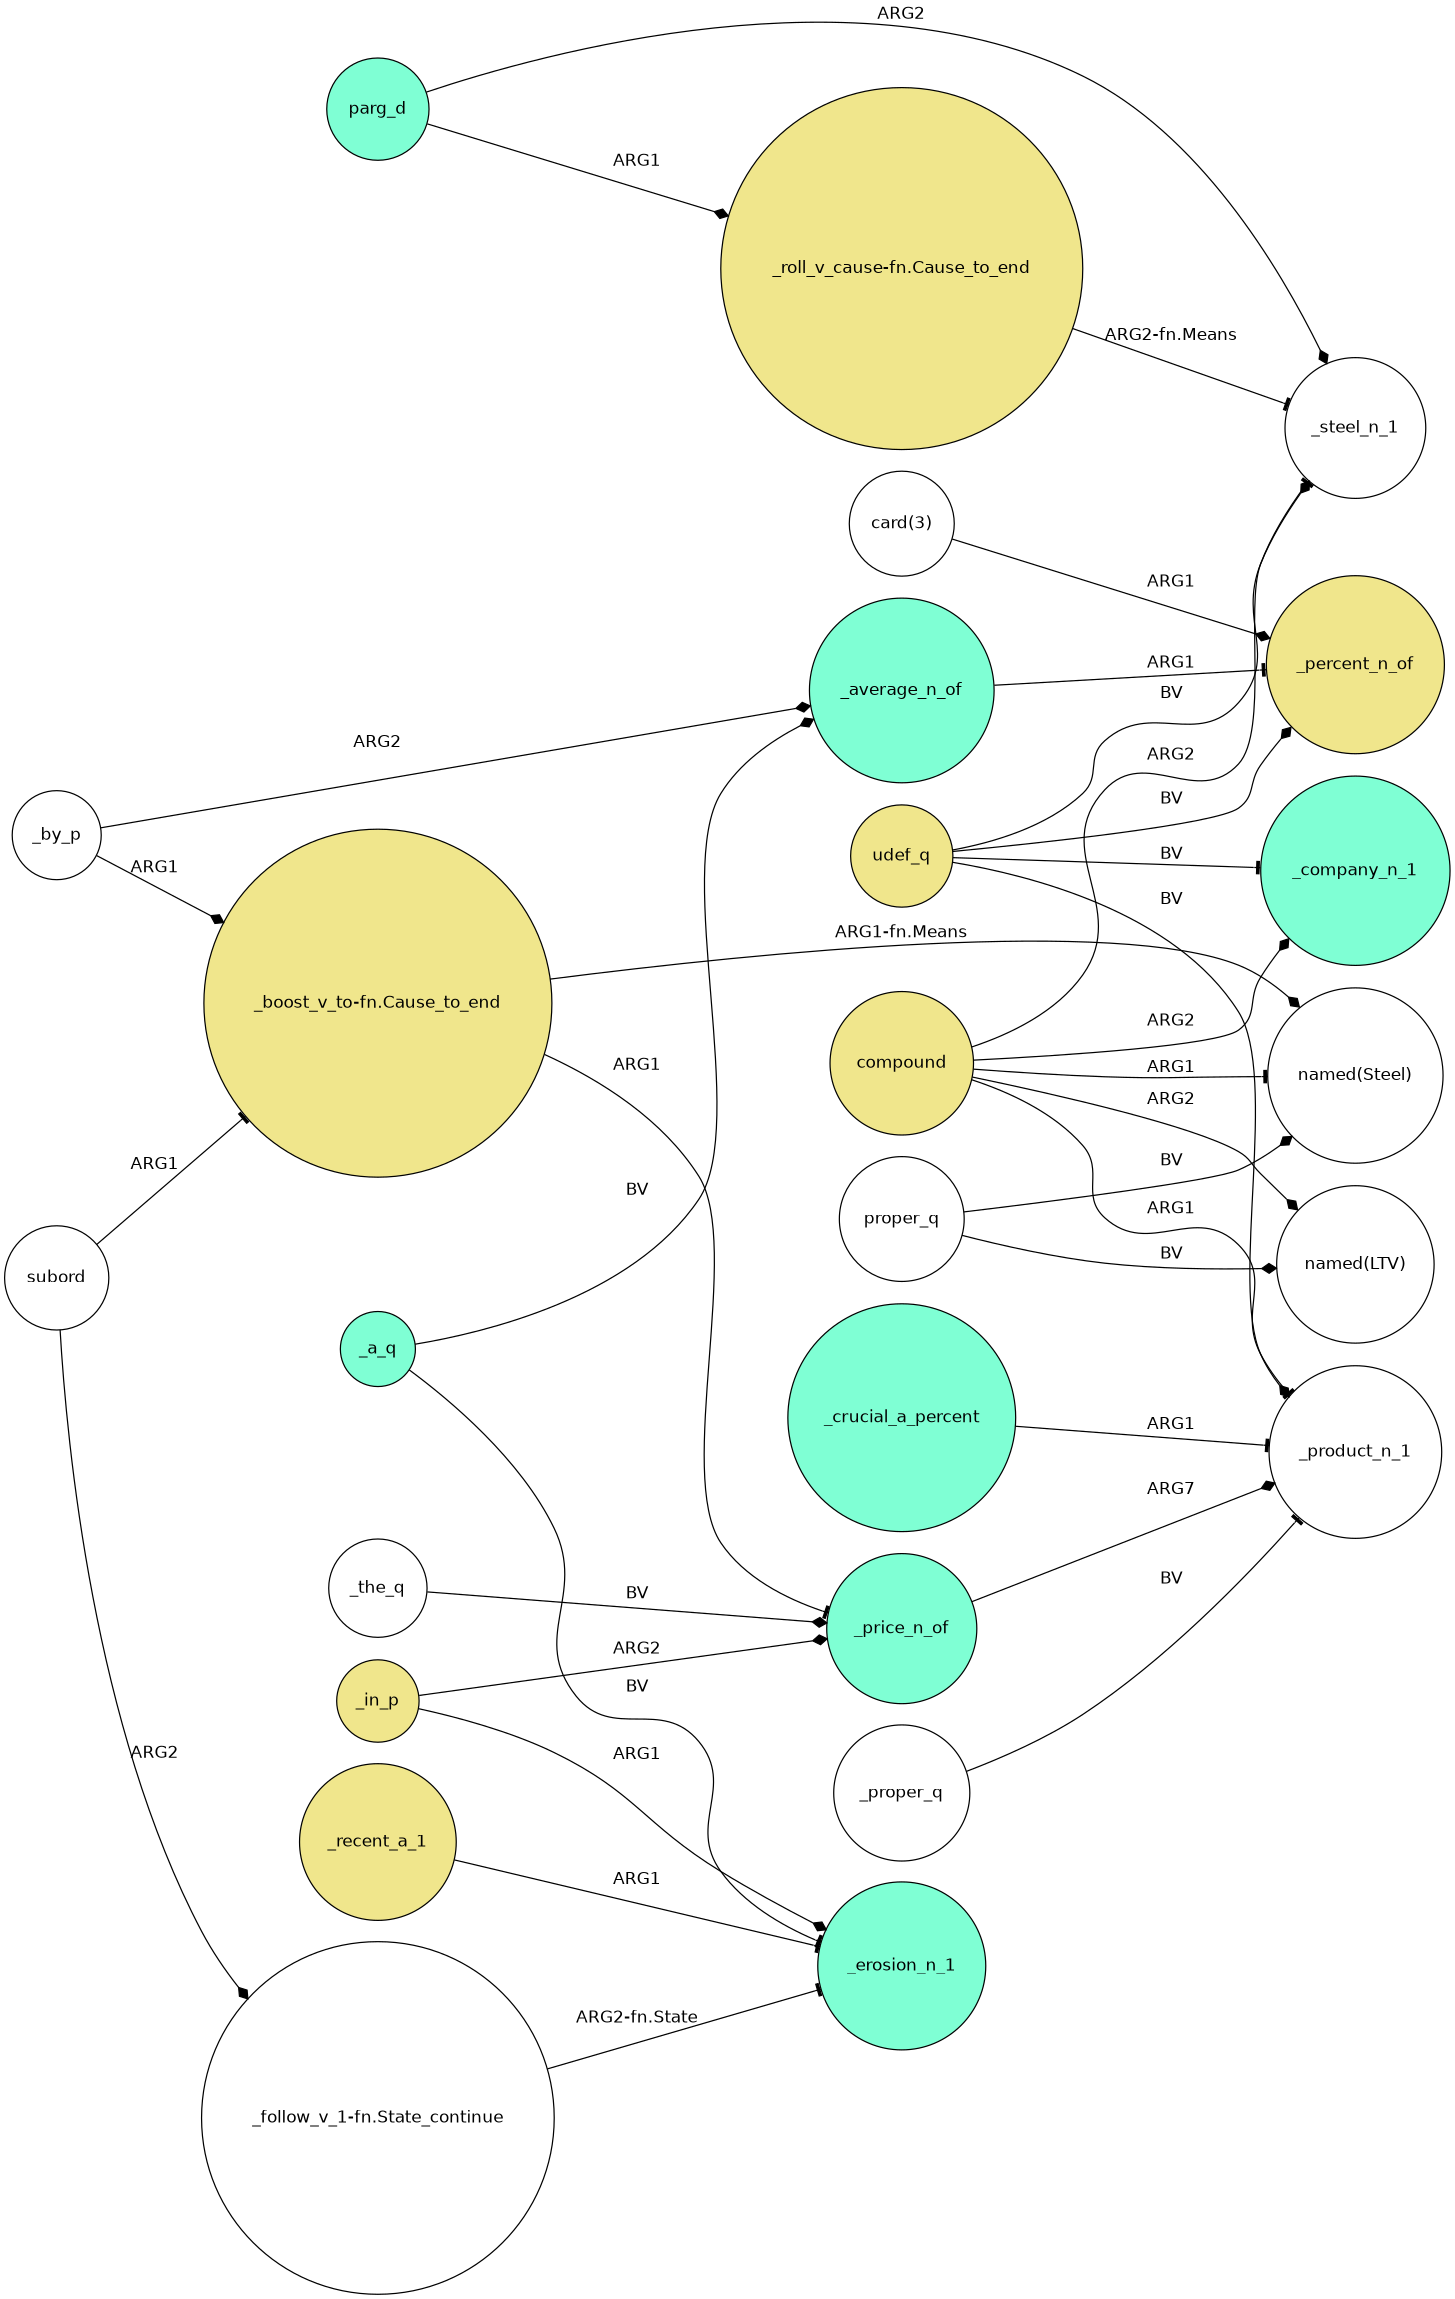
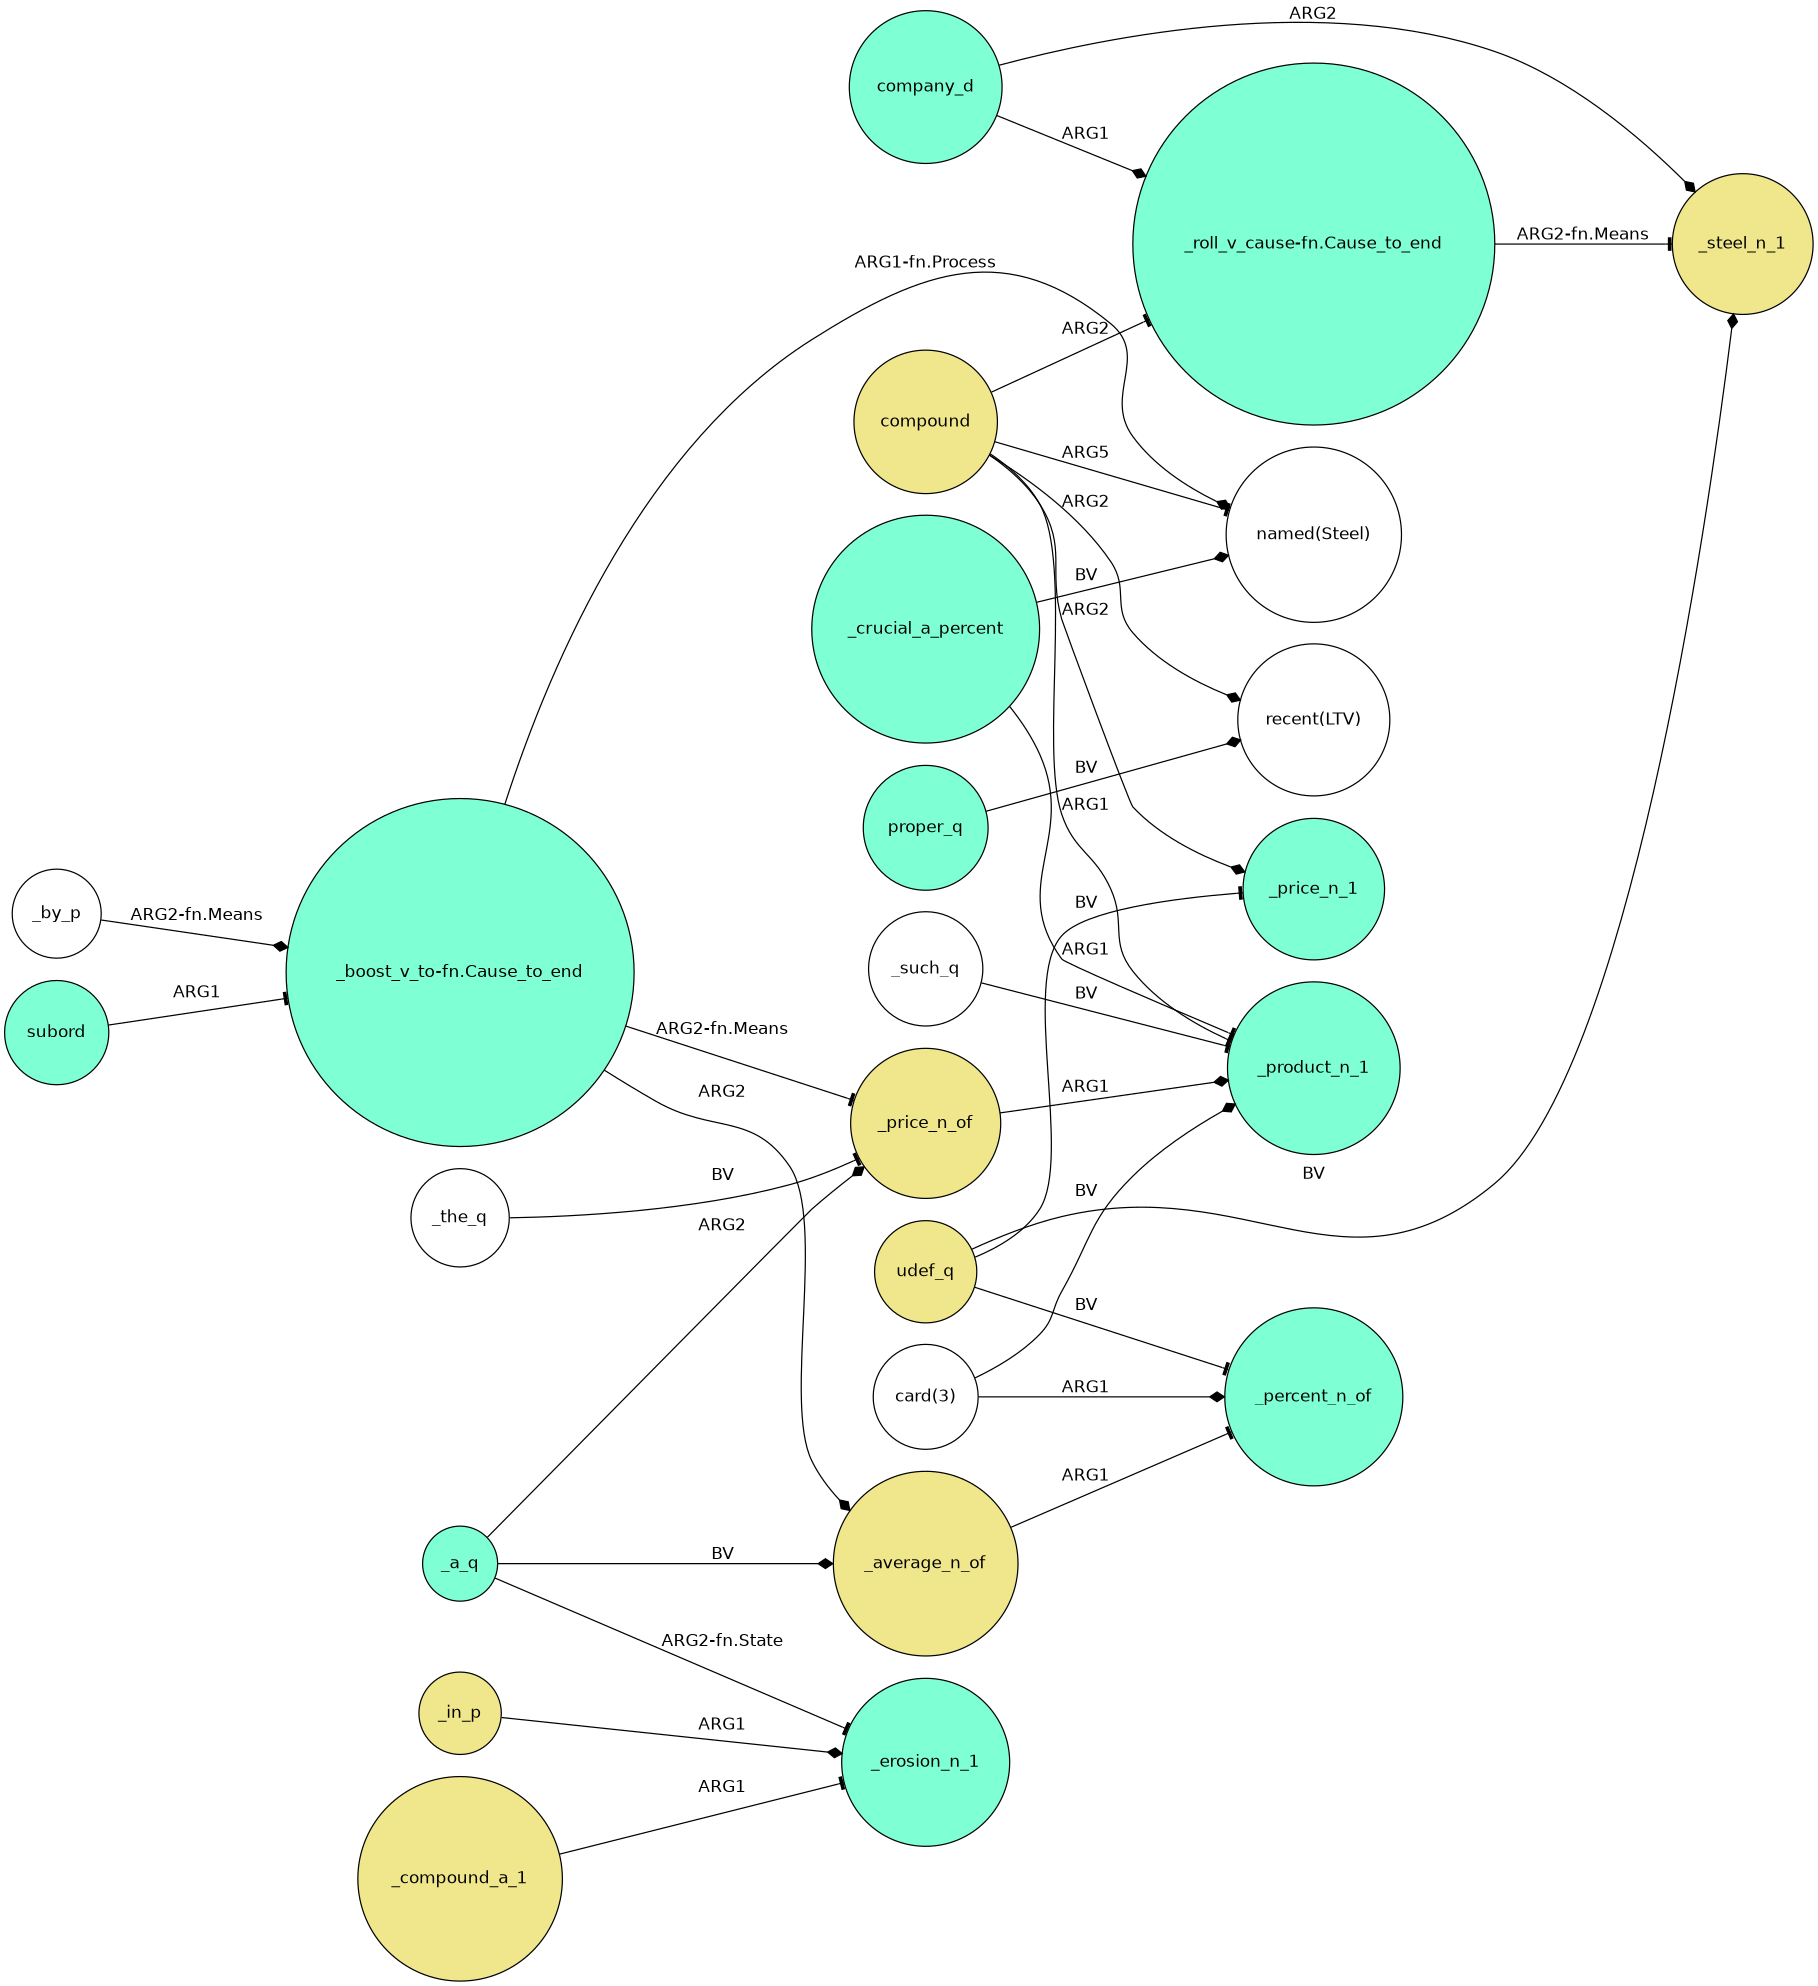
(378, 109) -> (926, 87)
(902, 269) -> (1314, 244)
(1355, 428) -> (1743, 244)
(1355, 665) -> (1314, 1397)
(902, 690) -> (926, 1564)
(448, 768) -> (805, 1231)
(1154, 774) -> (1067, 357)
(1138, 830) -> (1099, 1327)
(155, 868) -> (197, 916)
(1355, 871) -> (1314, 889)
(902, 933) -> (926, 263)
(378, 1003) -> (460, 973)
(1247, 1036) -> (1089, 1238)
(637, 1065) -> (723, 1030)
(1172, 1068) -> (1086, 453)
(1126, 1191) -> (1130, 579)
(902, 1219) -> (926, 828)
(1355, 1264) -> (1314, 720)
(57, 1278) -> (57, 1033)
(1355, 1452) -> (1314, 1068)
(1172, 1489) -> (1086, 1087)
(620, 1607) -> (685, 1205)
(902, 1629) -> (926, 1123)
(616, 1668) -> (668, 1355)
(637, 1687) -> (723, 1642)
(902, 1793) -> (926, 969)
(378, 1842) -> (460, 1879)
(378, 2118) -> none
